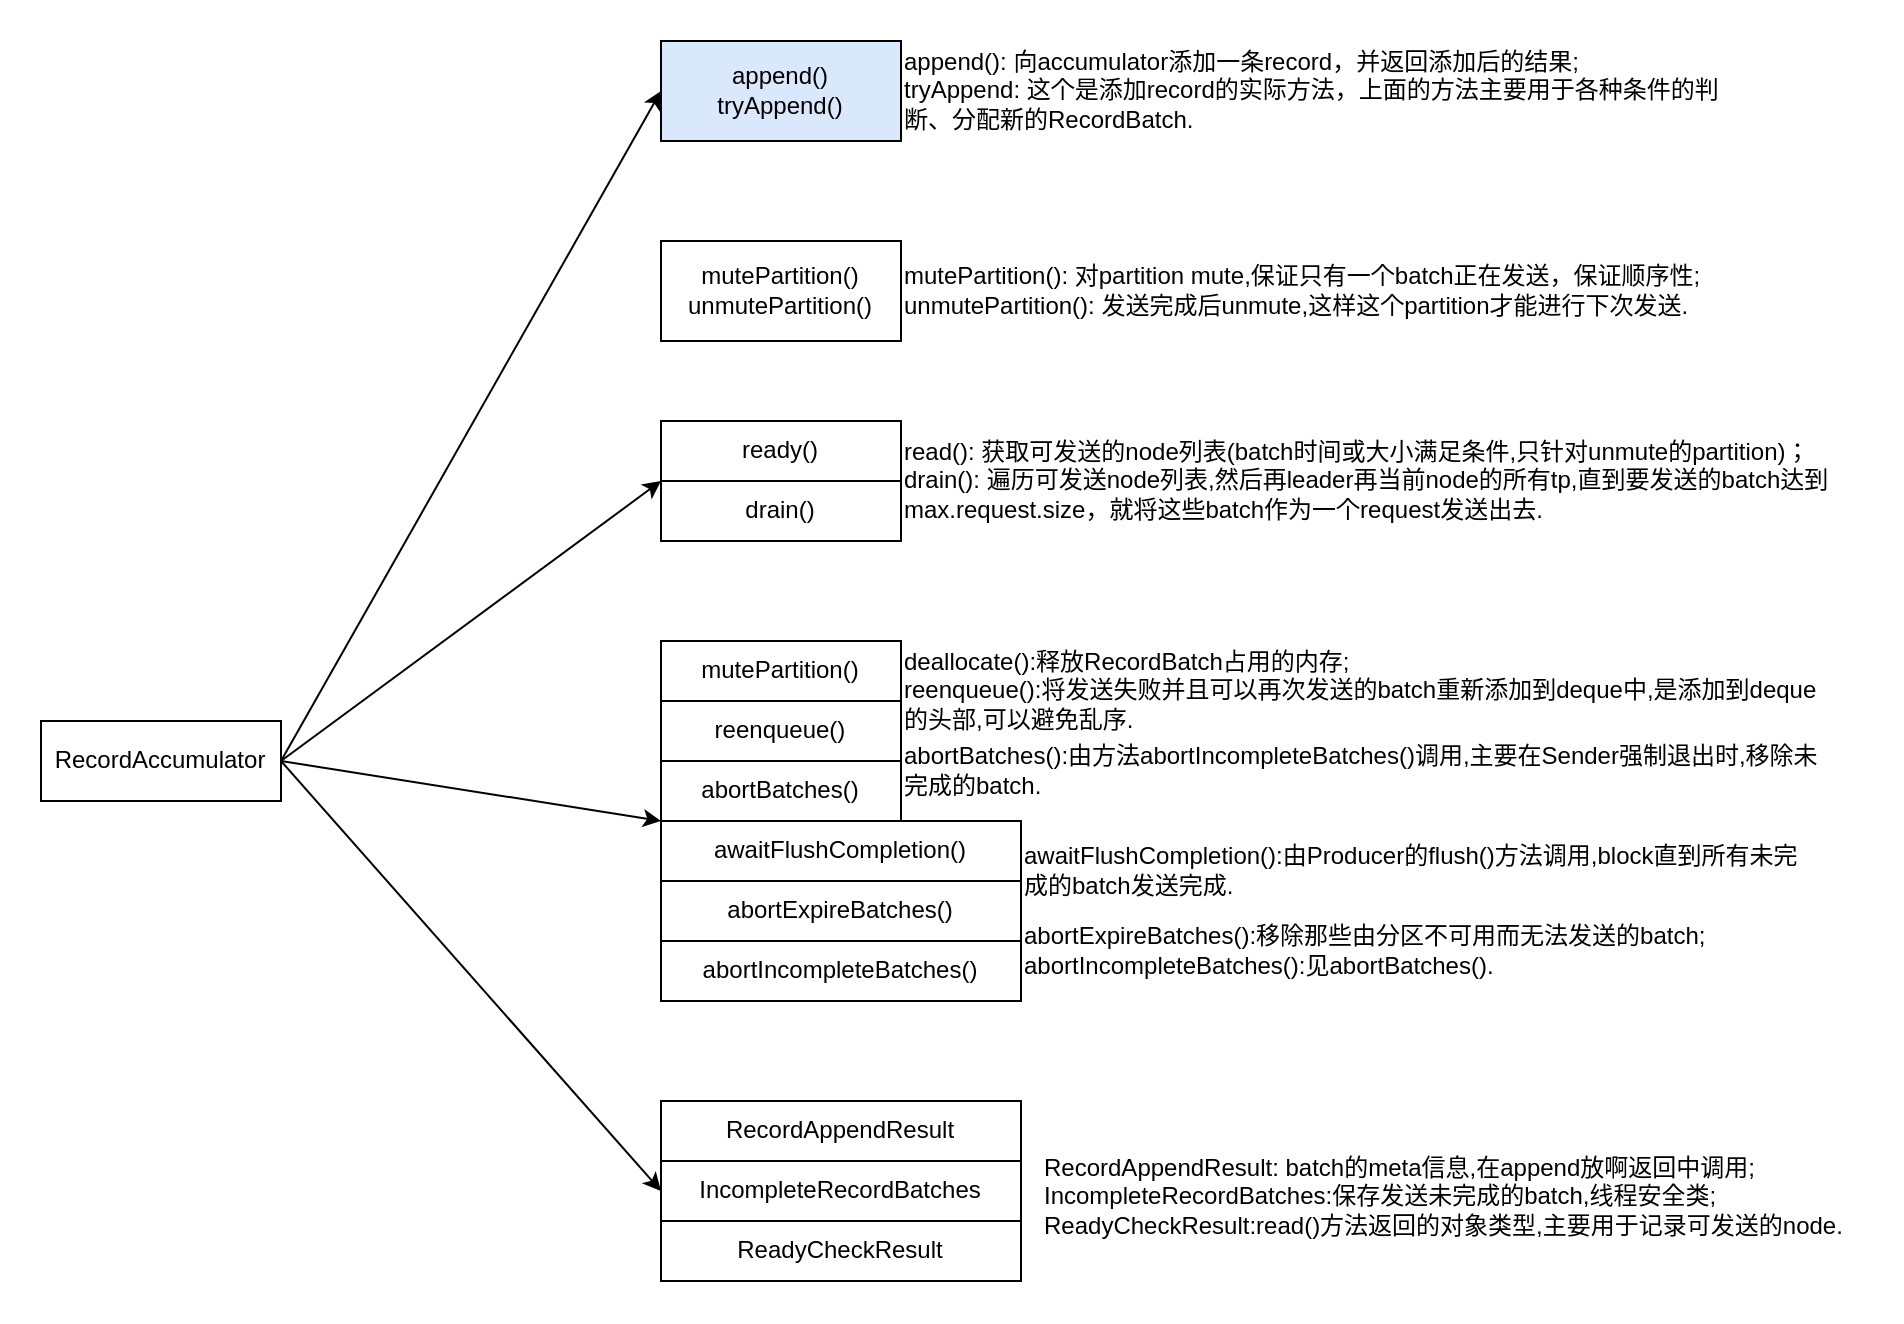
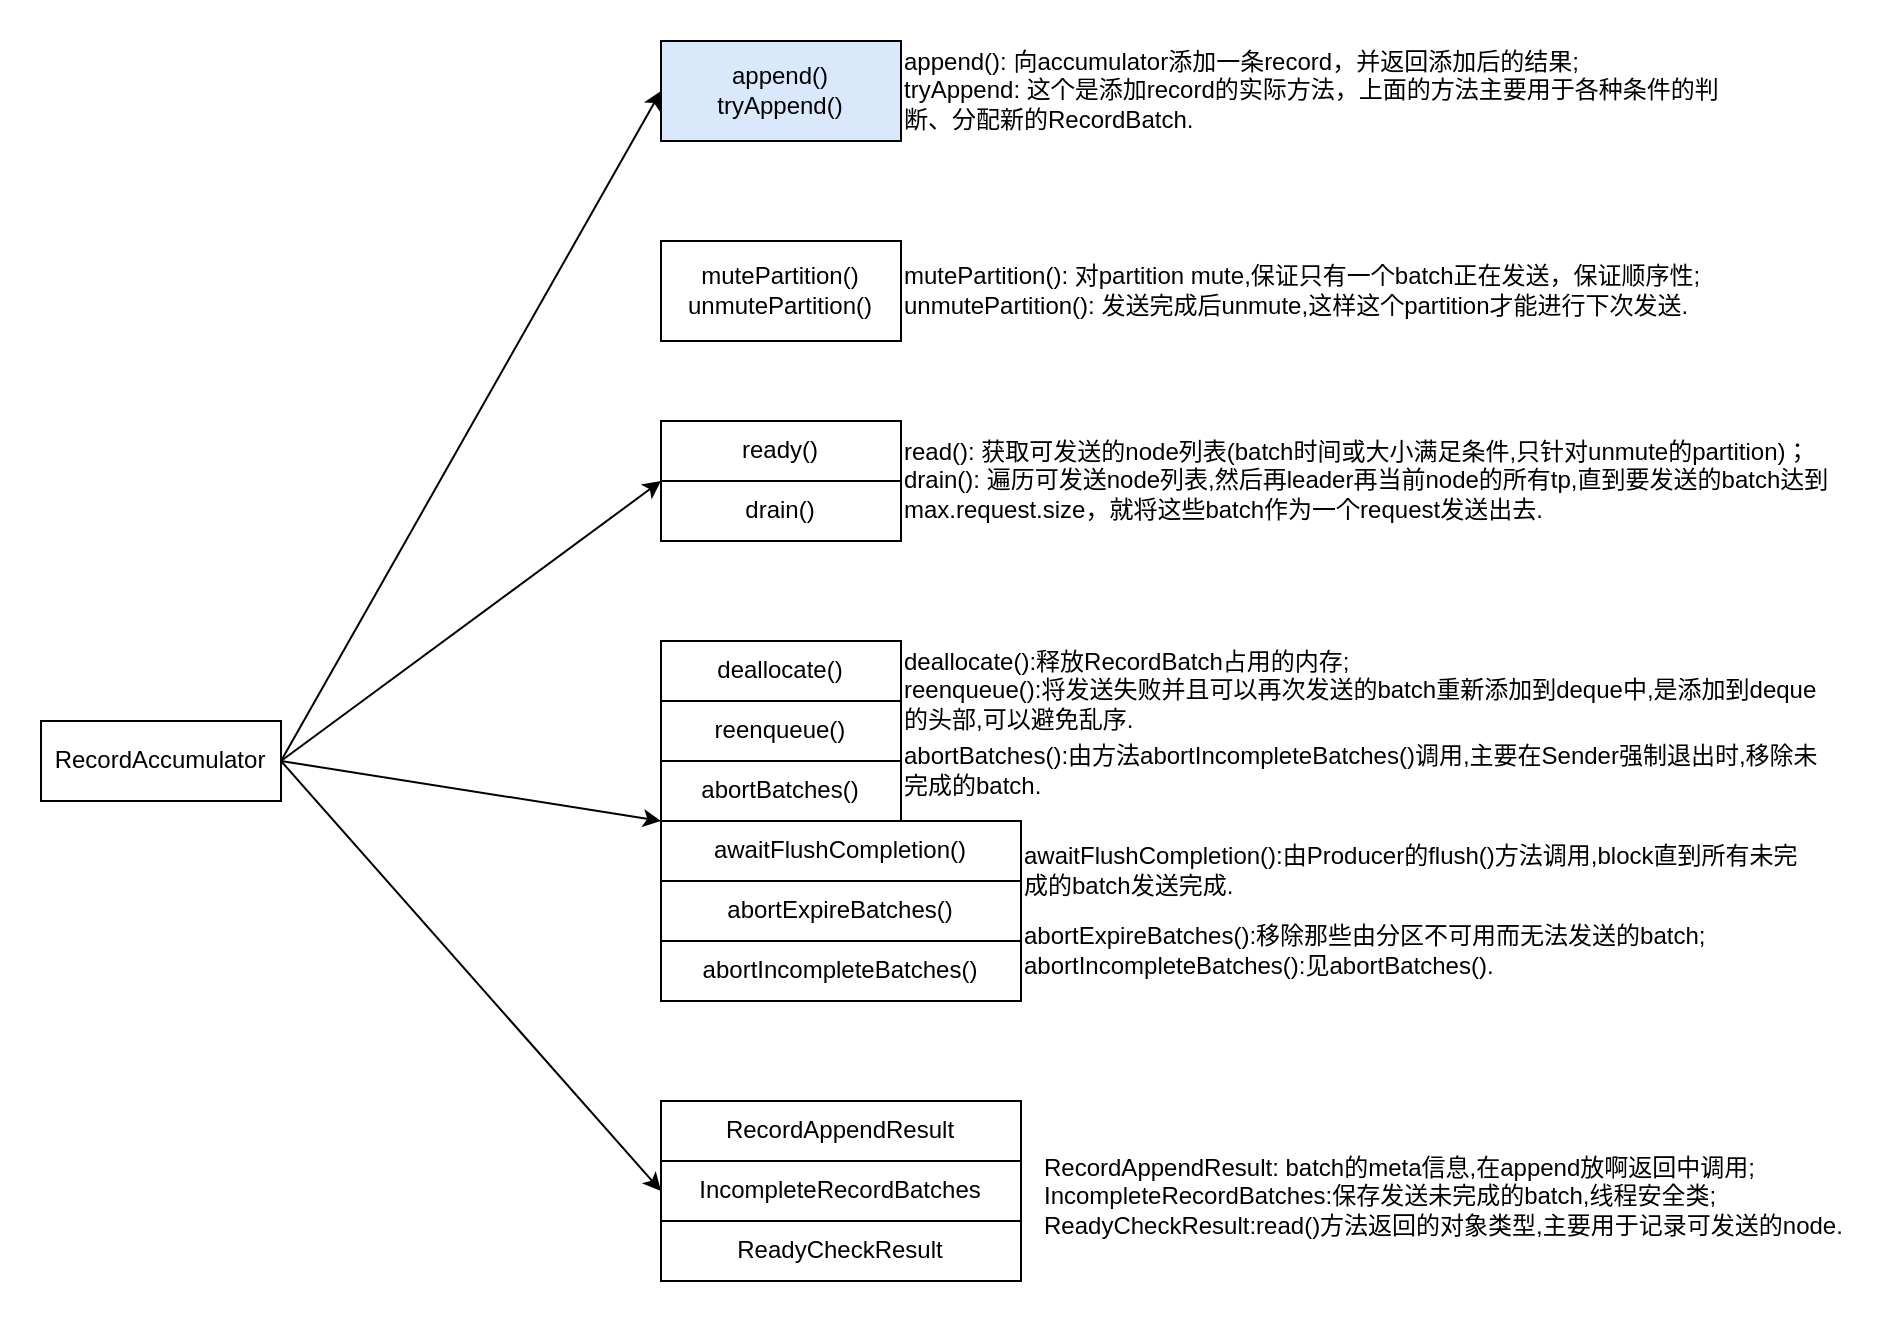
(781, 671) -> (781, 671)
